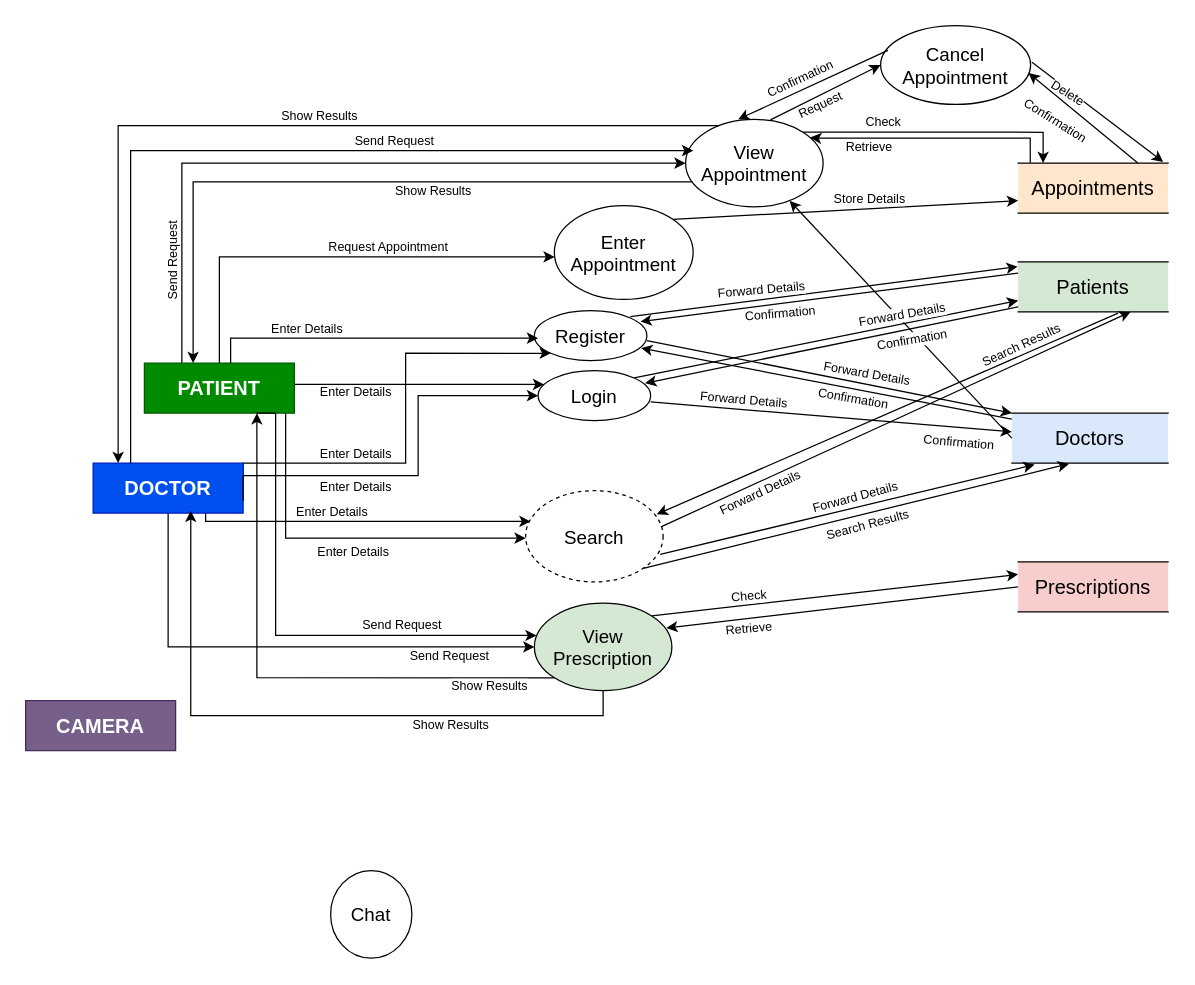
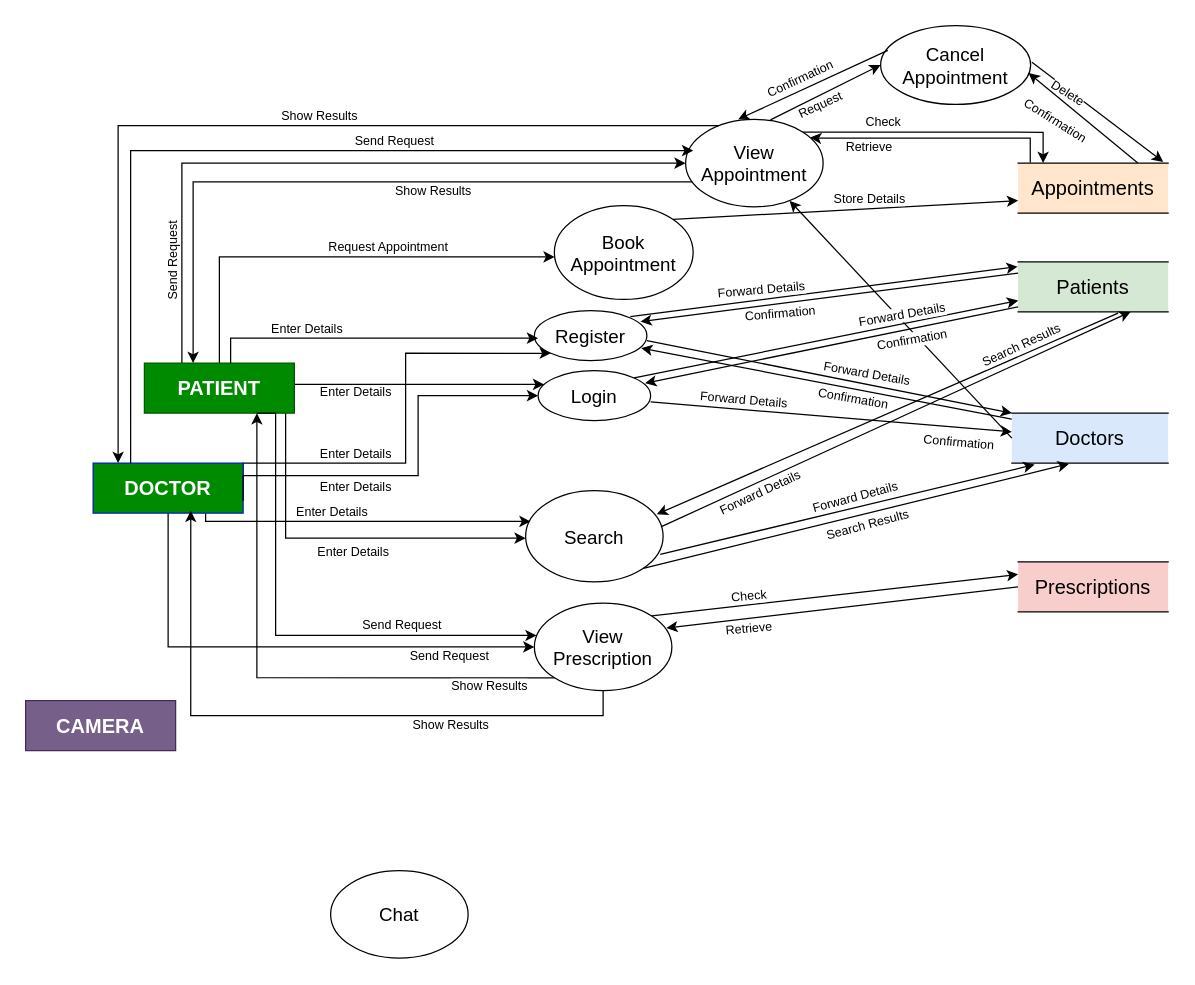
(624, 253) -> (624, 253)
(168, 488) -> (168, 488)
(594, 536) -> (594, 536)
(603, 647) -> (603, 647)
(371, 914) -> (399, 914)
